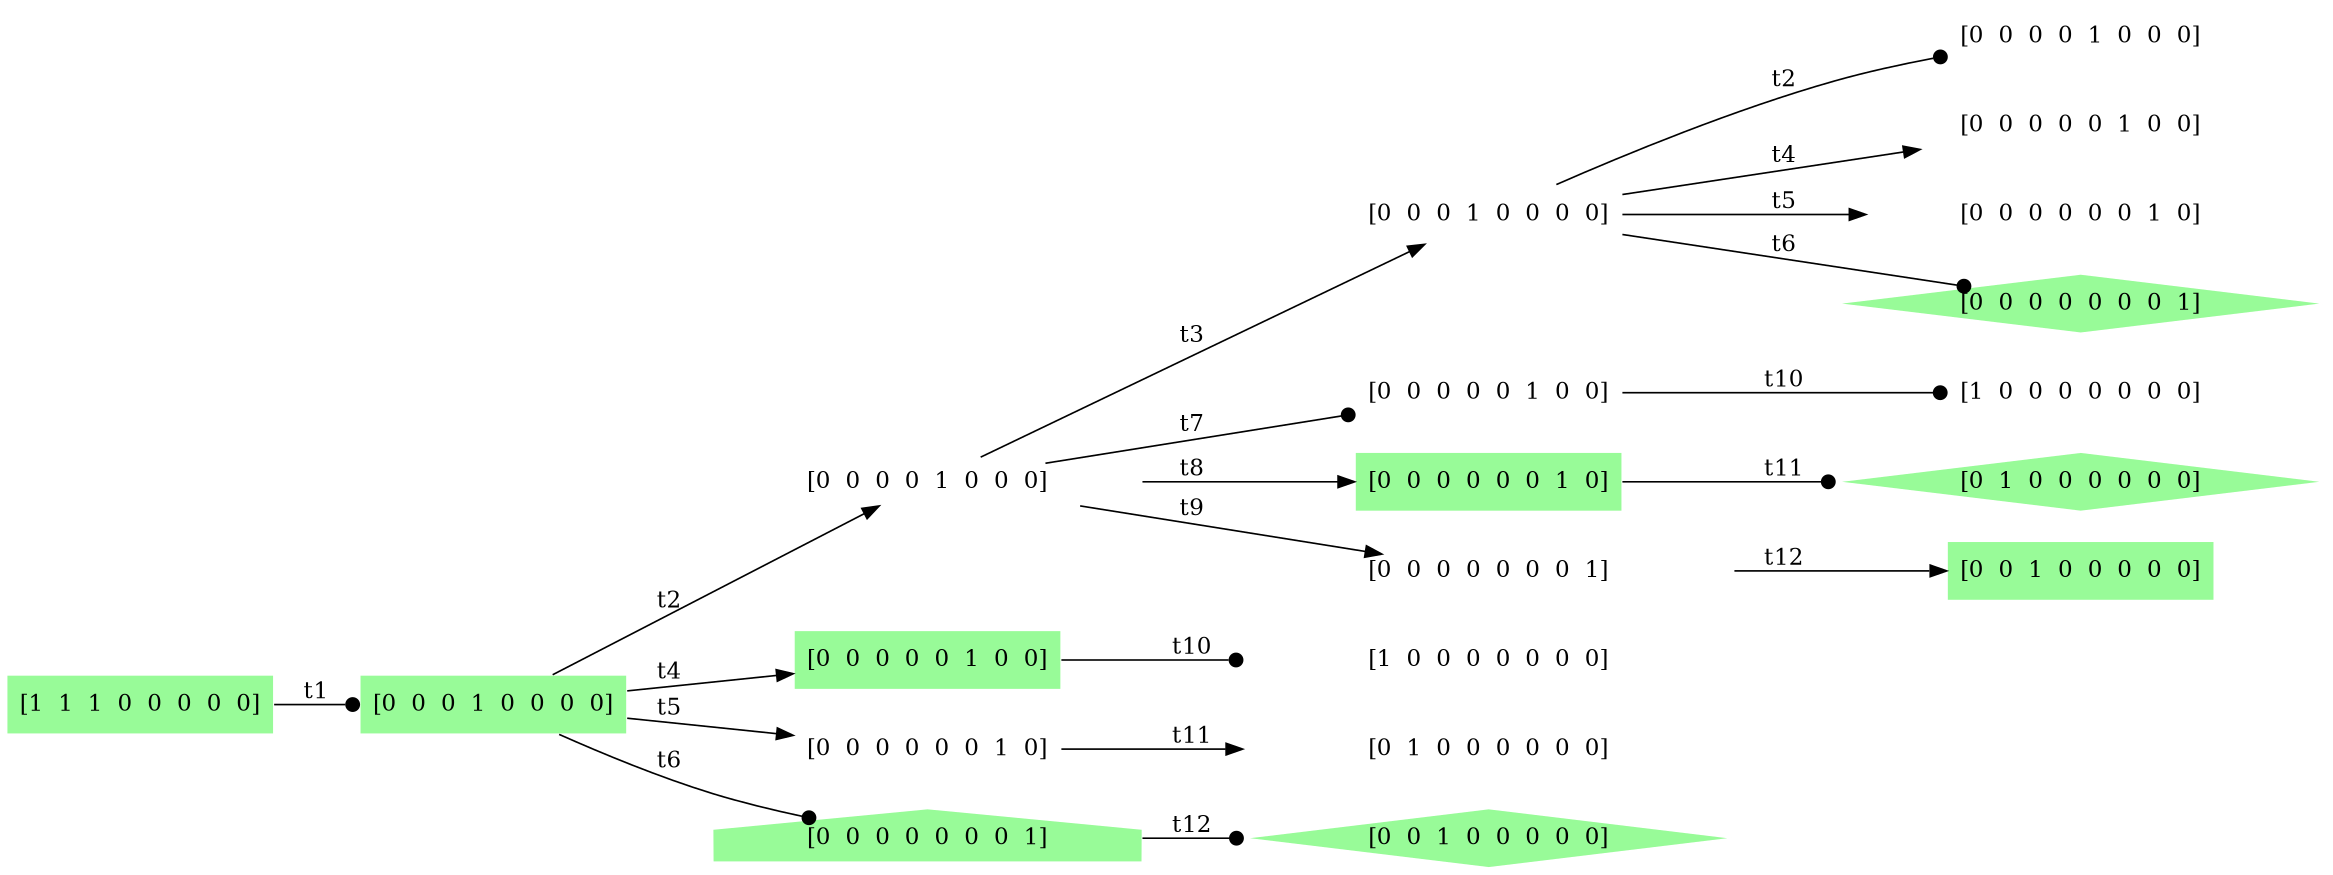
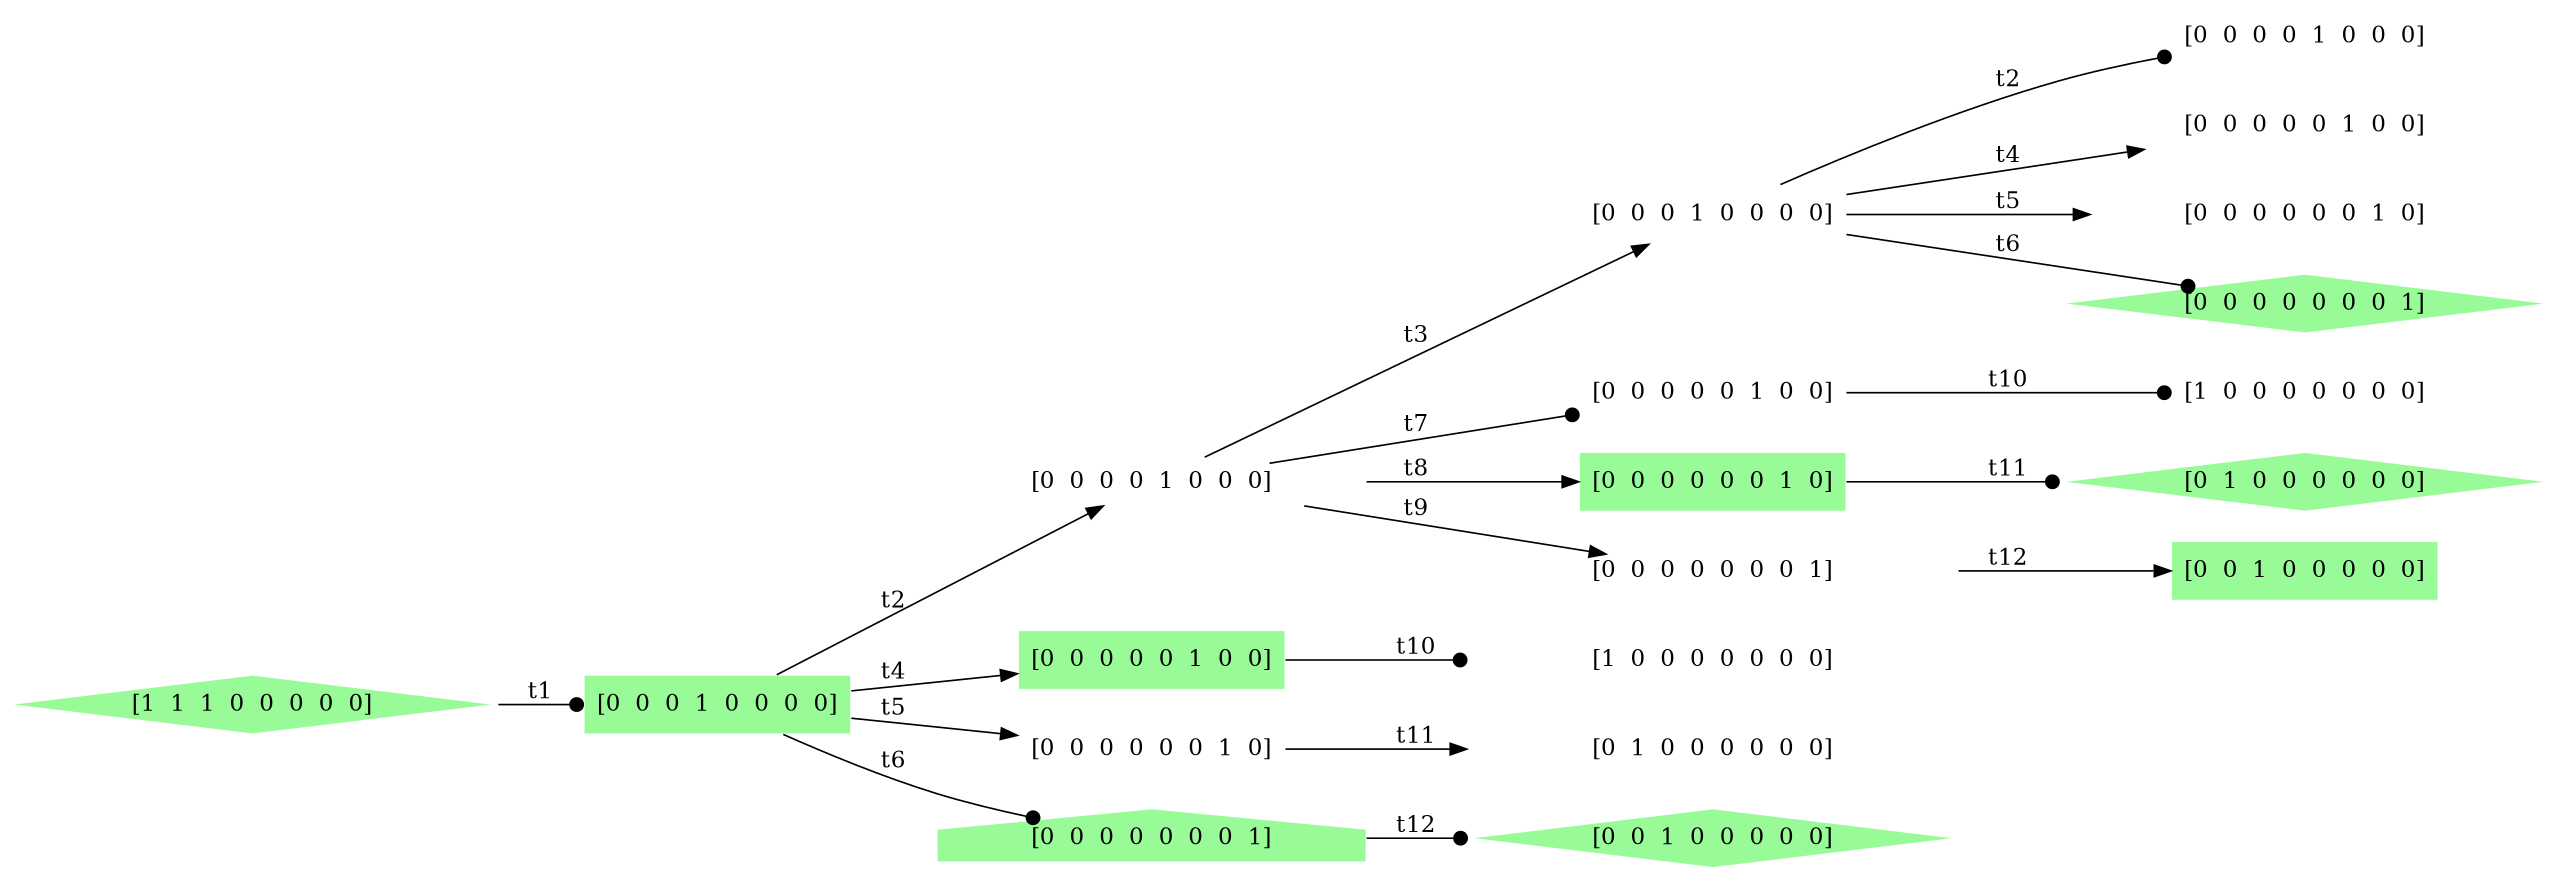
(140, 705) -> (252, 705)
